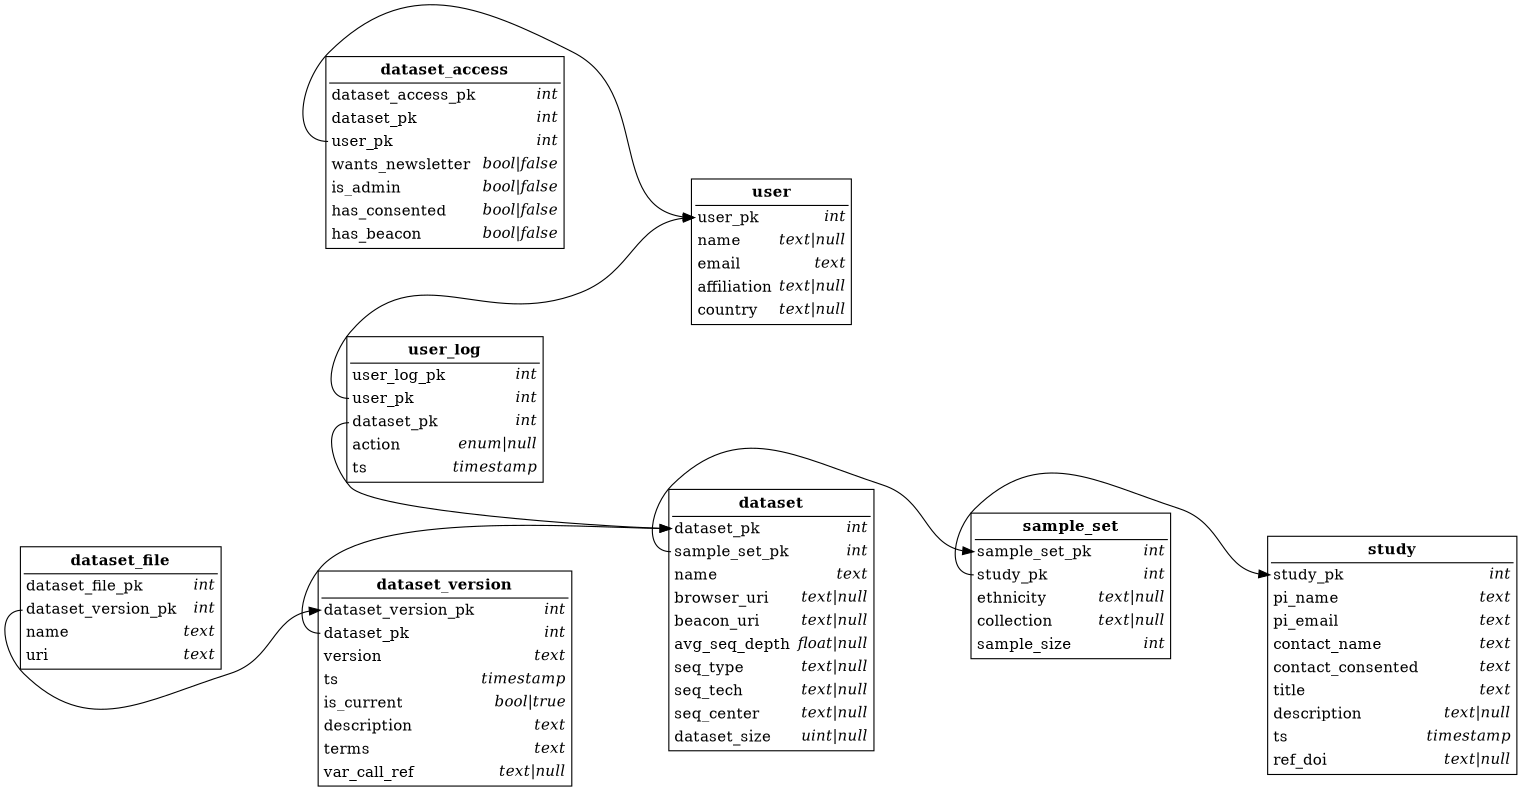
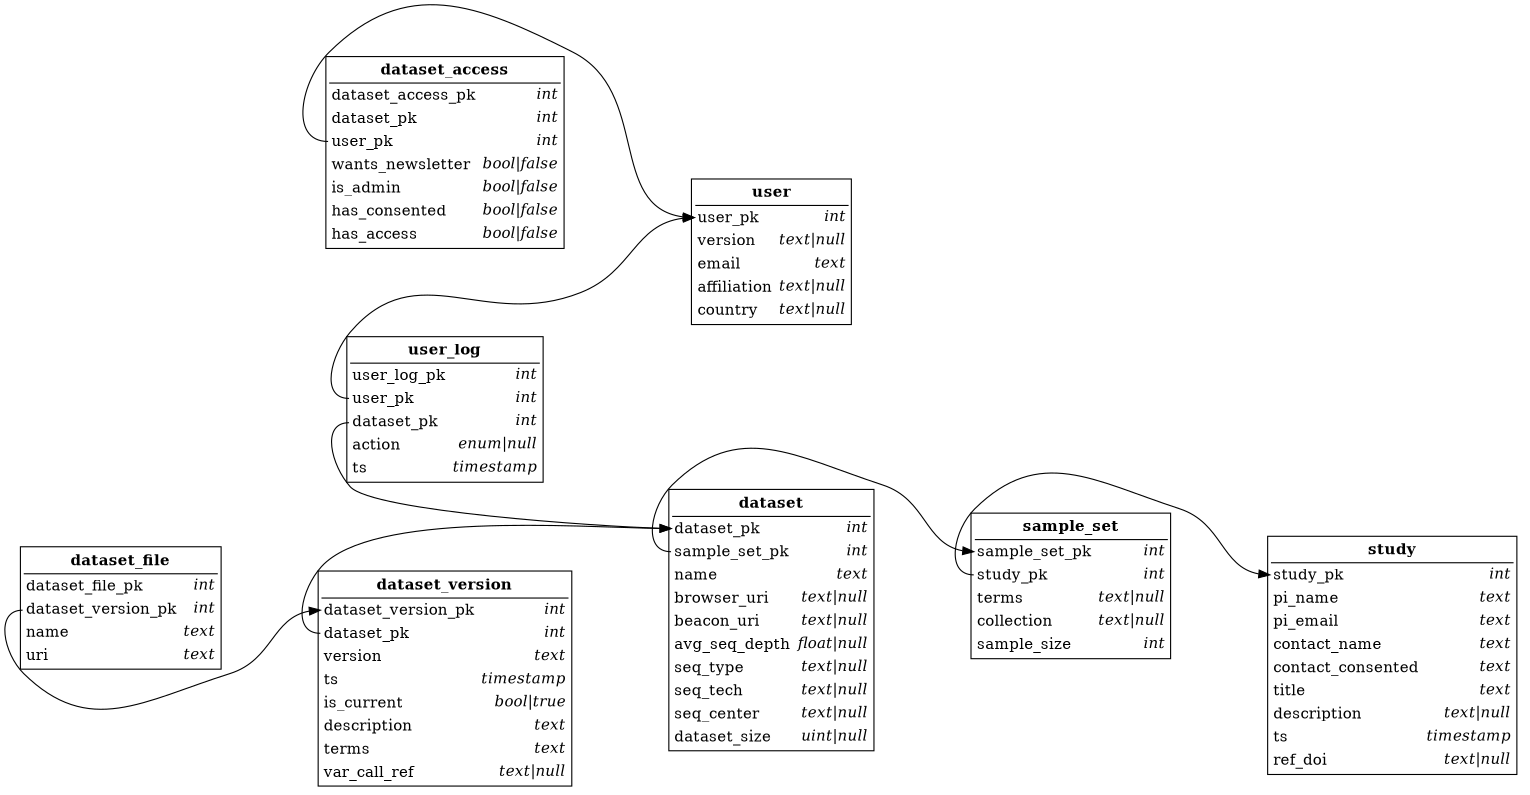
(377, 234) -> (375, 234)
(720, 241) -> (727, 241)
(1012, 598) -> (1001, 598)
